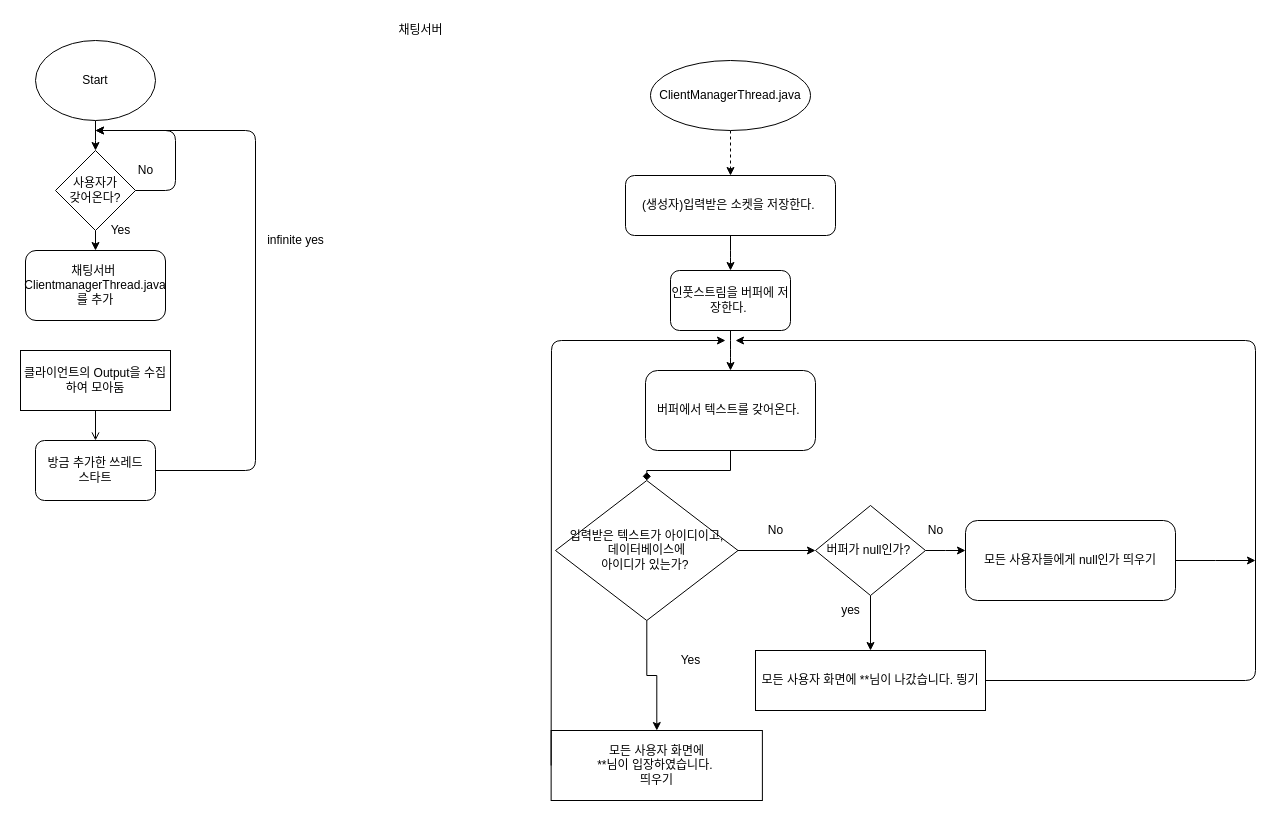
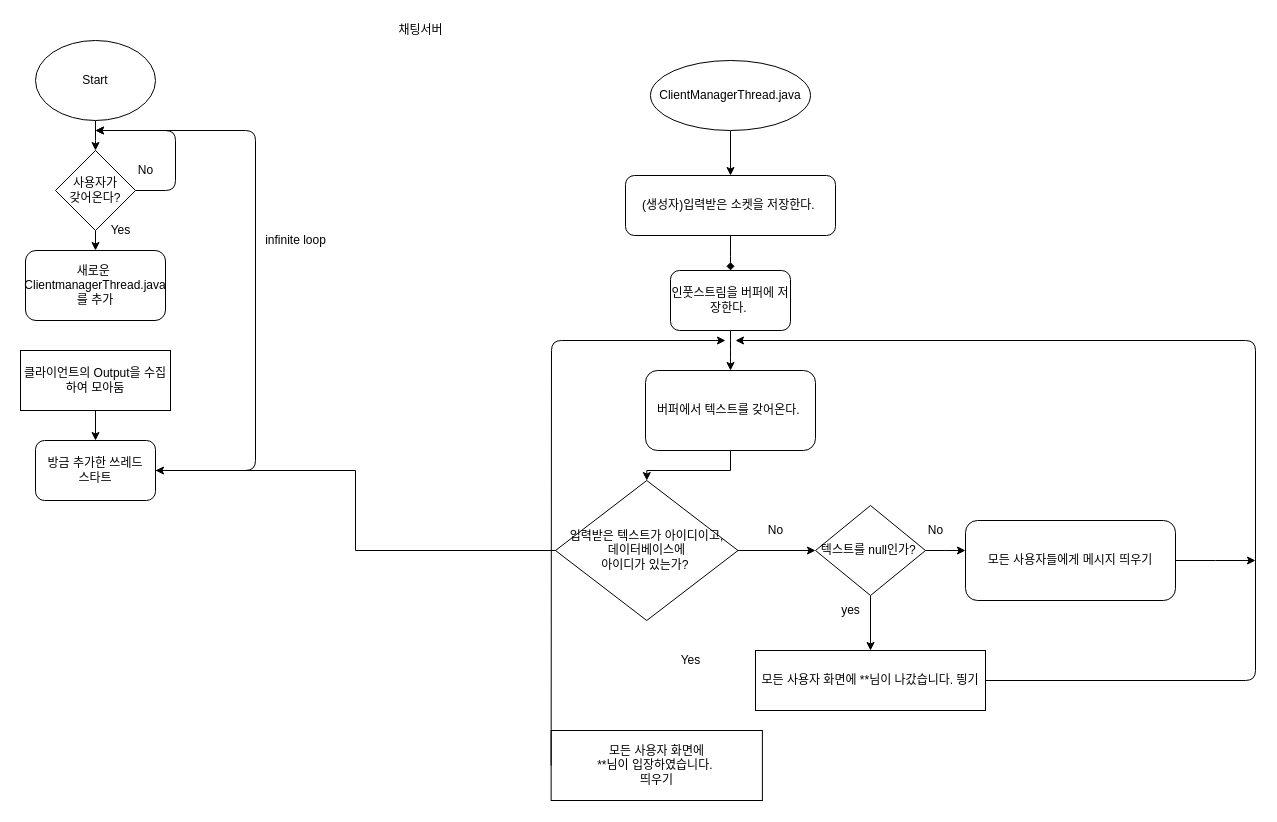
(731, 150) -> (731, 150)
(296, 241) -> (296, 241)
(731, 262) -> (731, 262)
(96, 286) -> (96, 286)
(96, 433) -> (96, 432)
(649, 471) -> (648, 471)
(871, 551) -> (871, 551)
(1071, 561) -> (1071, 561)
(648, 676) -> (365, 551)
